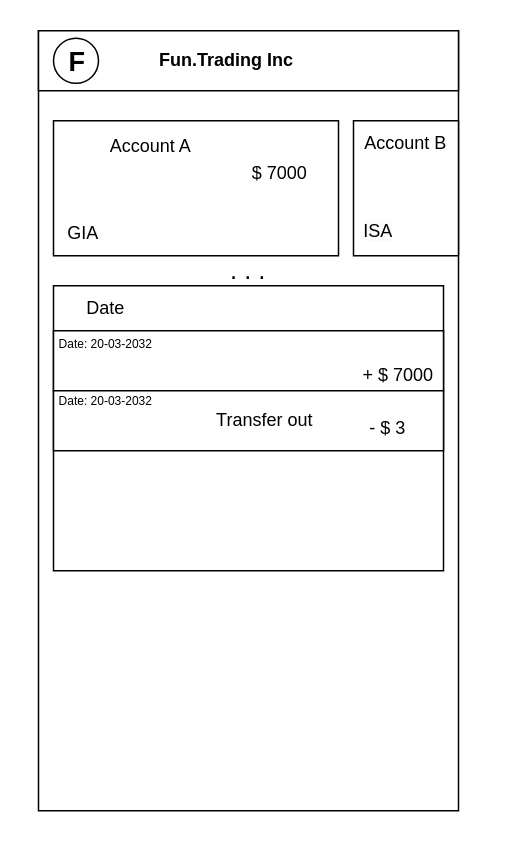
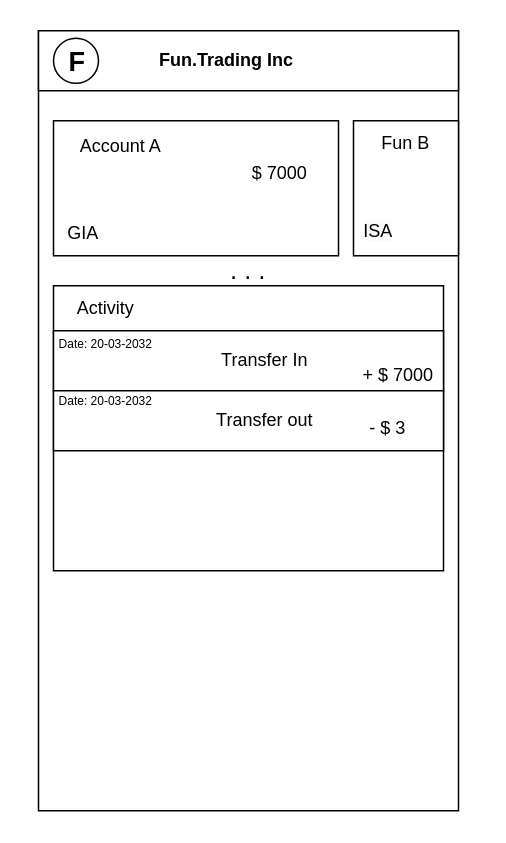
(406, 143) -> (406, 143)
(151, 146) -> (121, 146)
(106, 308) -> (106, 308)
none -> (265, 361)
